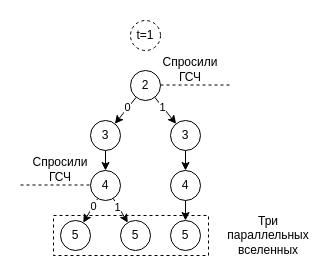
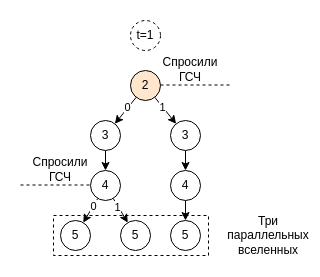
(146, 86) -> (146, 86)
